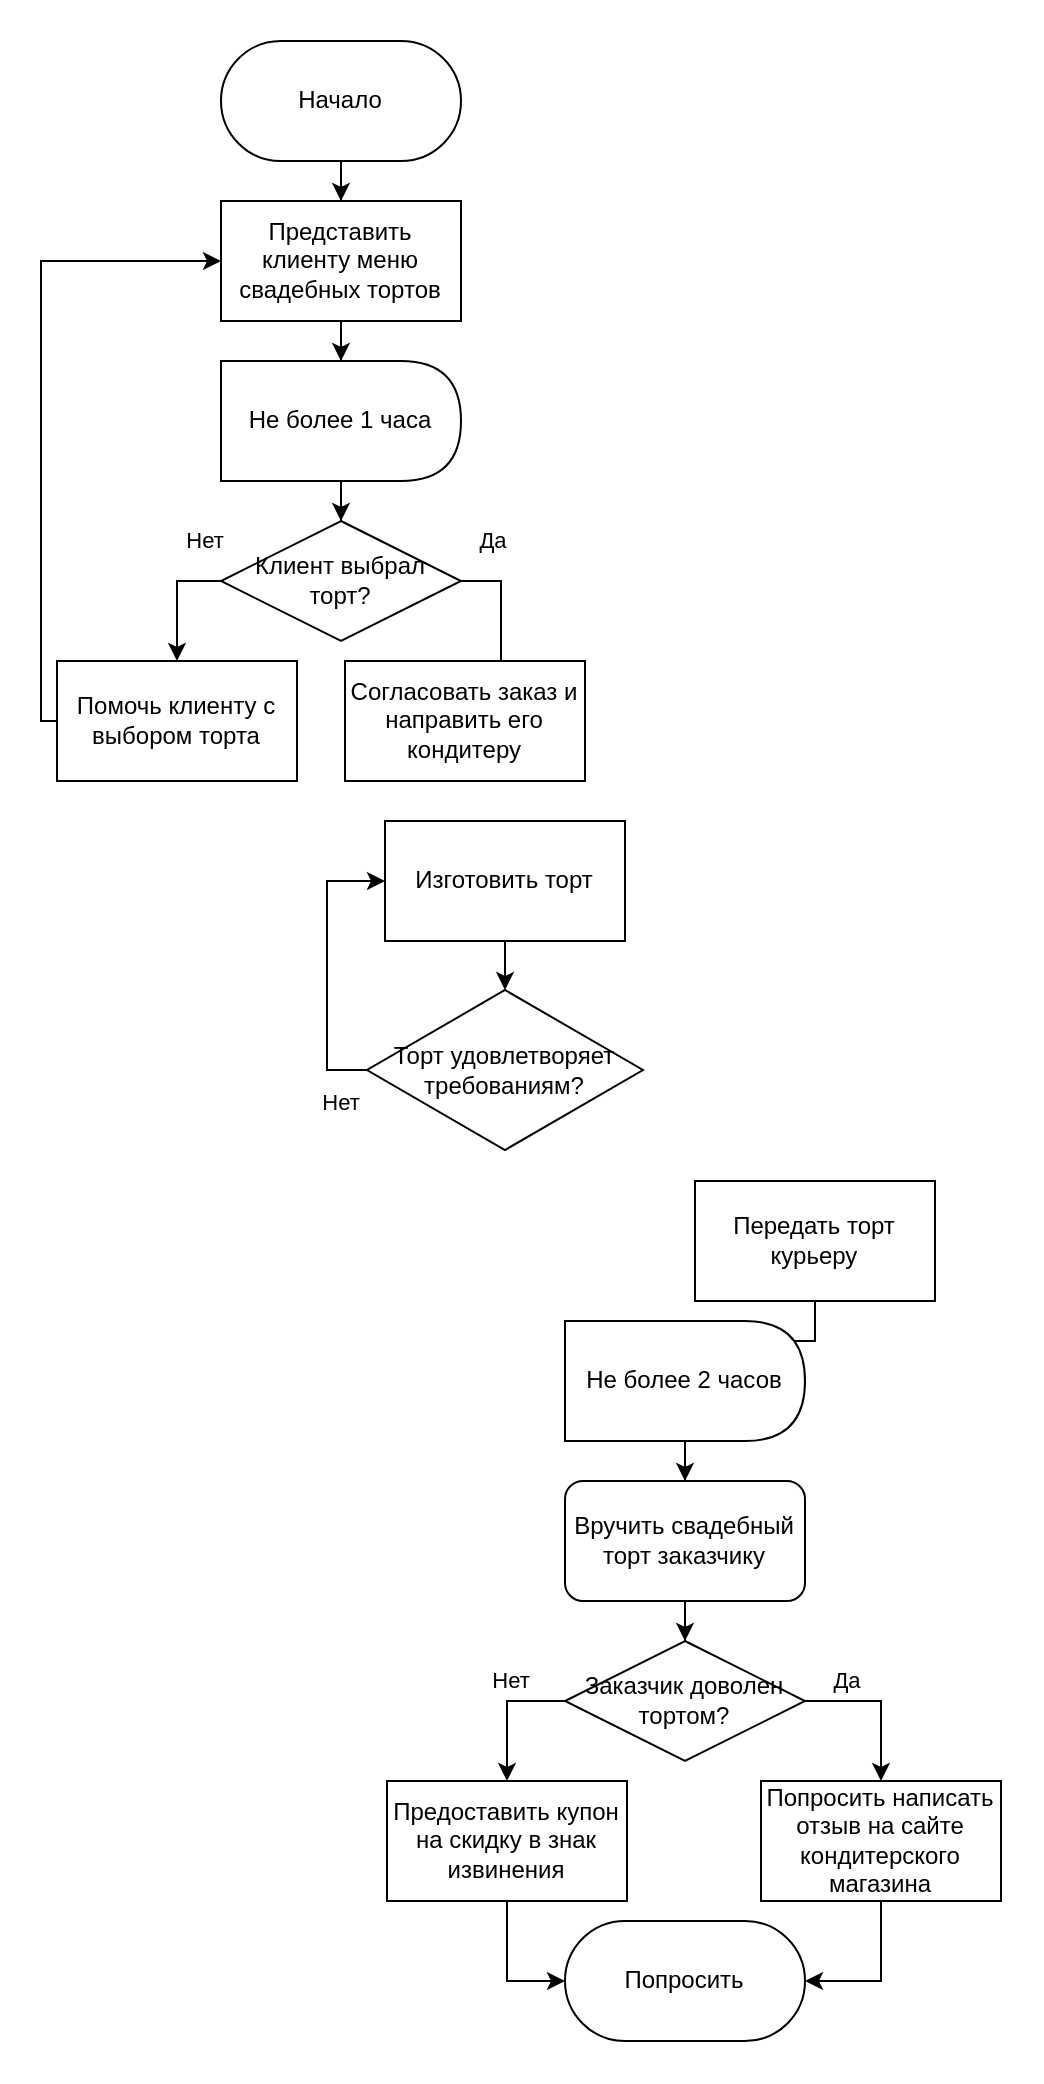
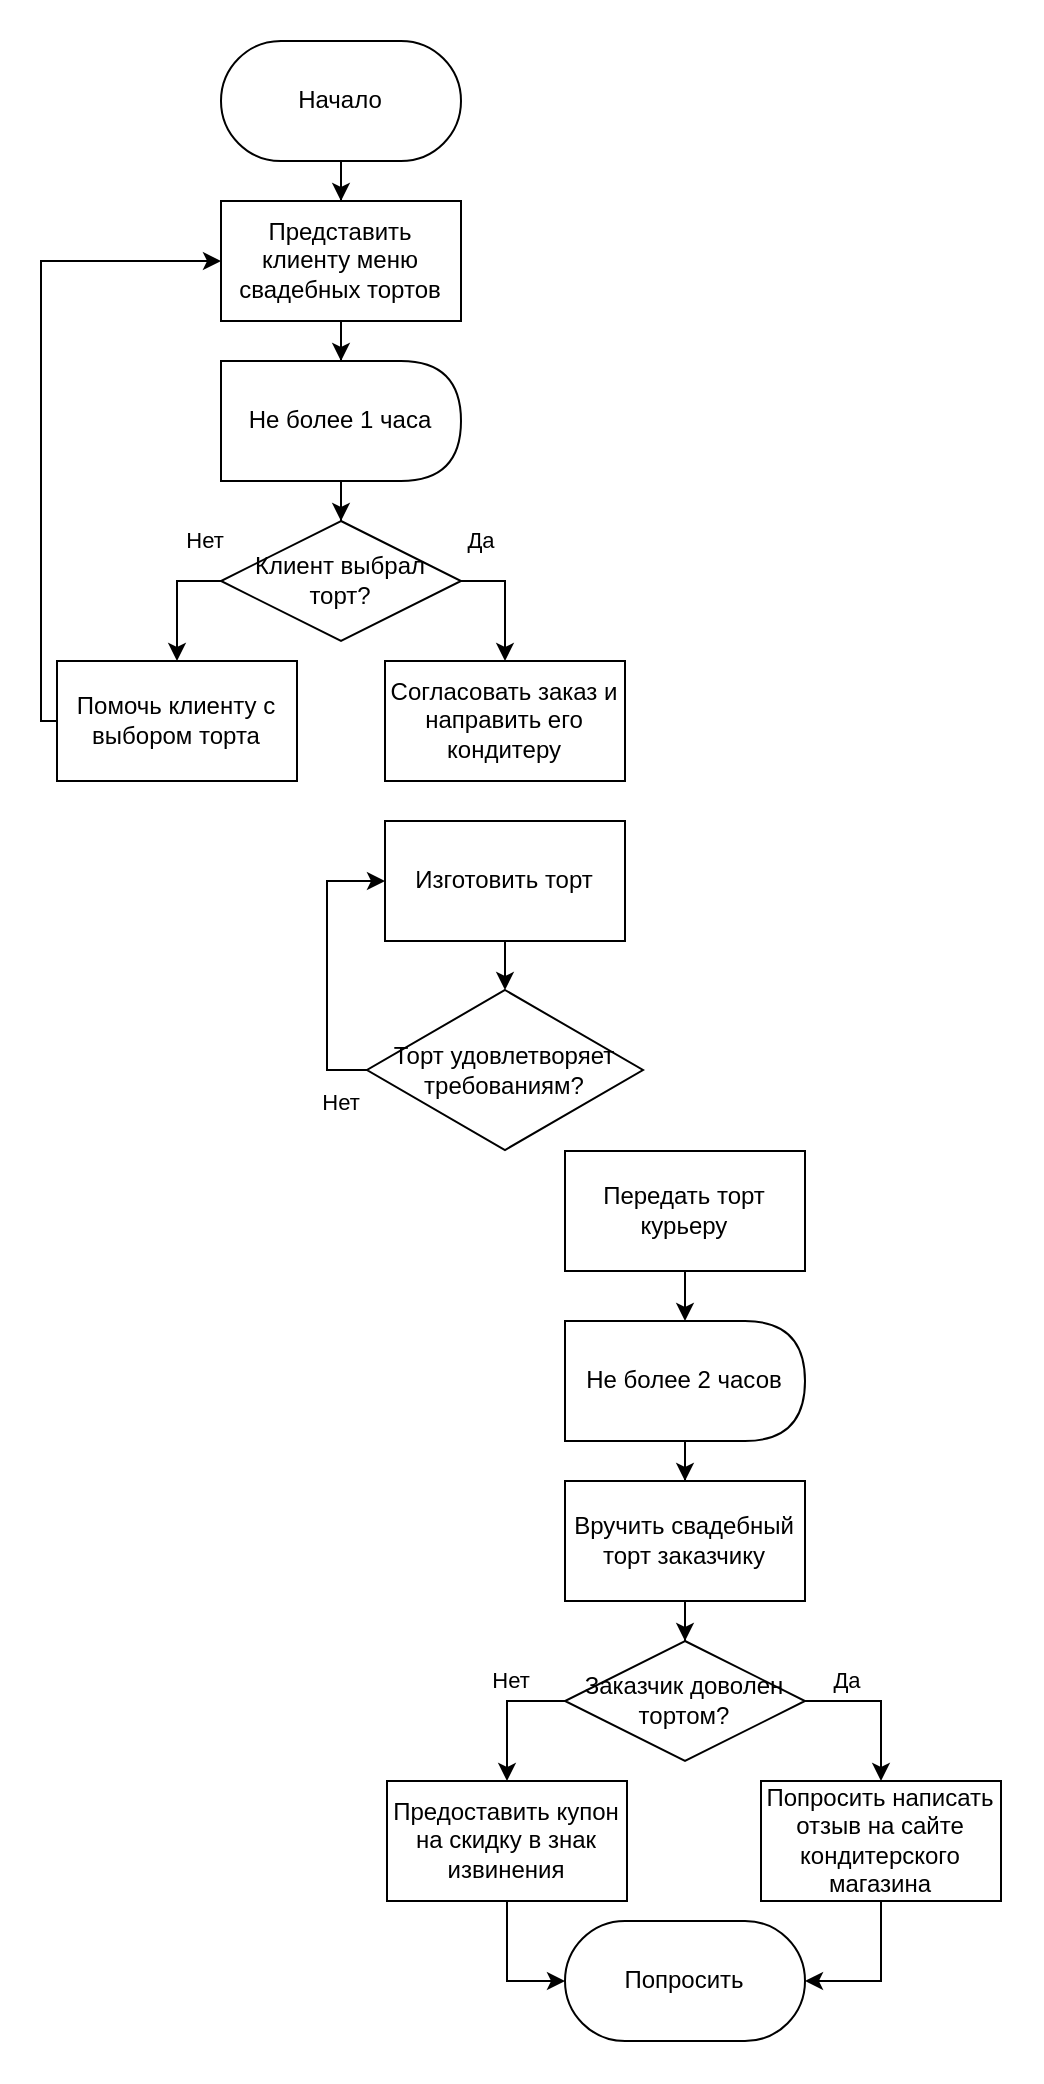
(465, 721) -> (505, 721)
(815, 1241) -> (685, 1211)
(685, 1541) -> (685, 1541)
